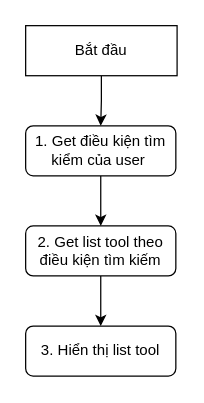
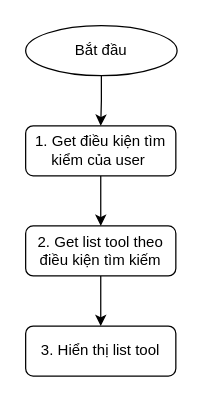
(101, 51) -> (101, 51)
